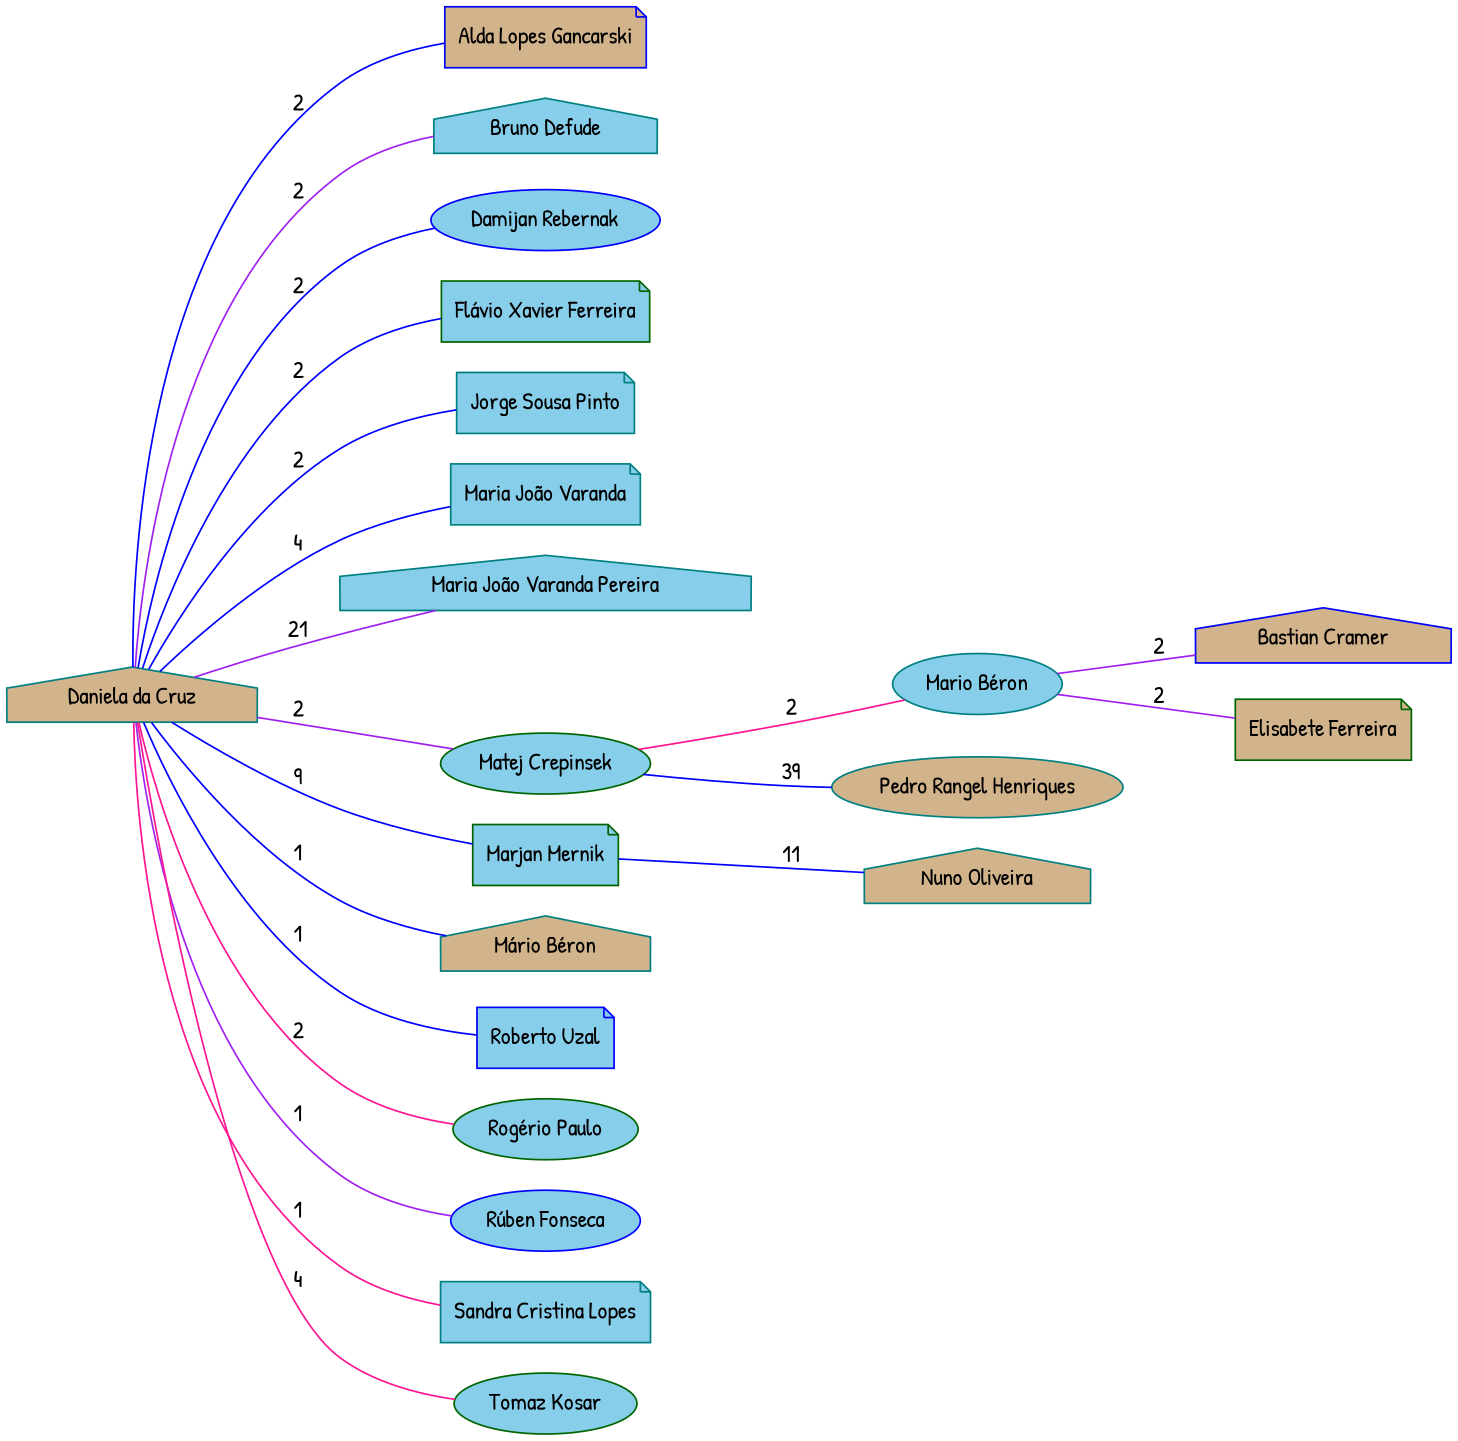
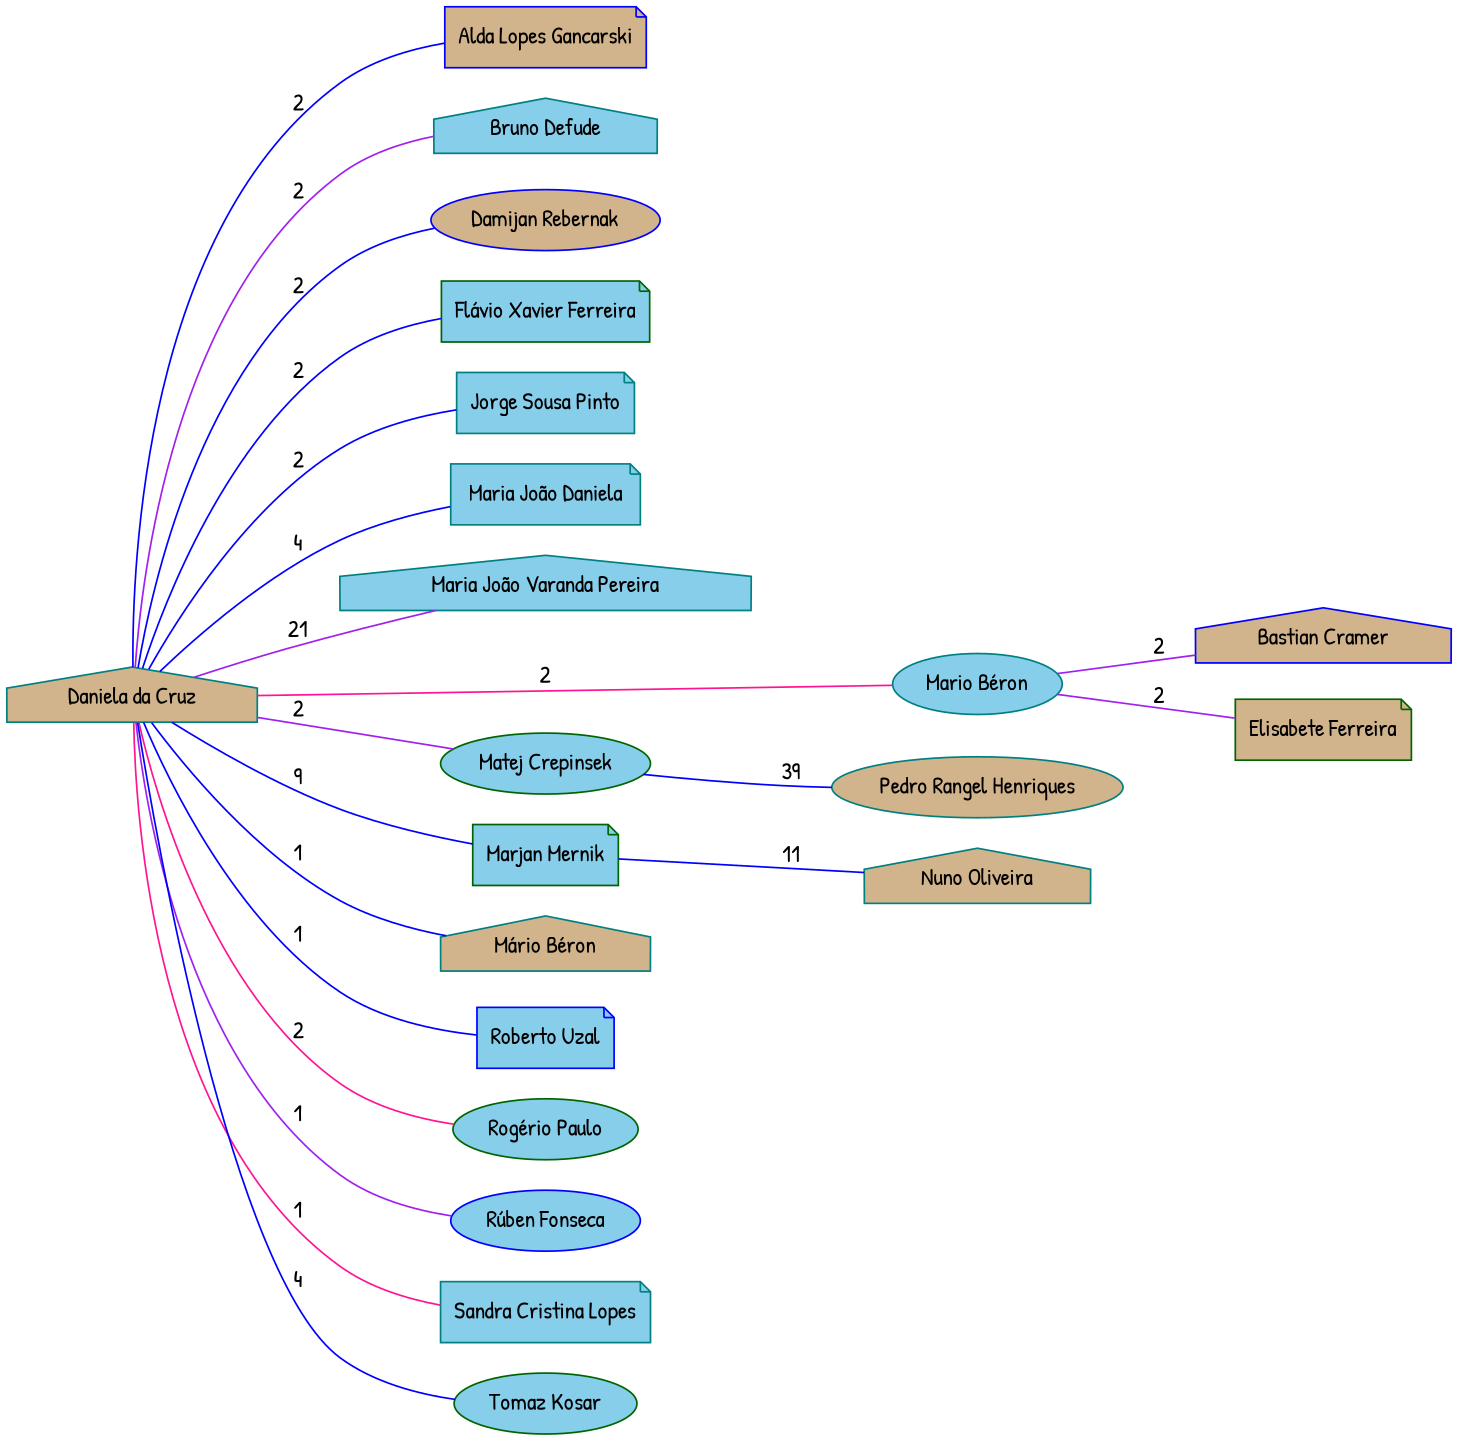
(546, 220) -> (546, 220)
(546, 494) -> (546, 494)
(772, 727) -> (575, 690)
(206, 1055) -> (206, 1055)
